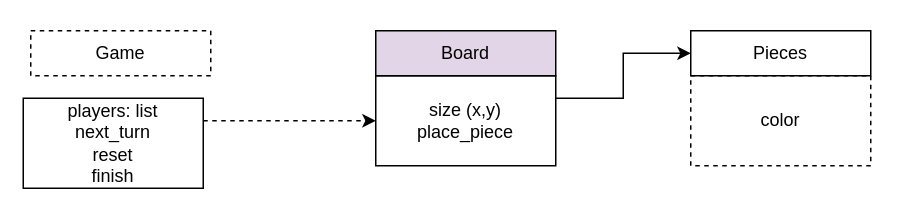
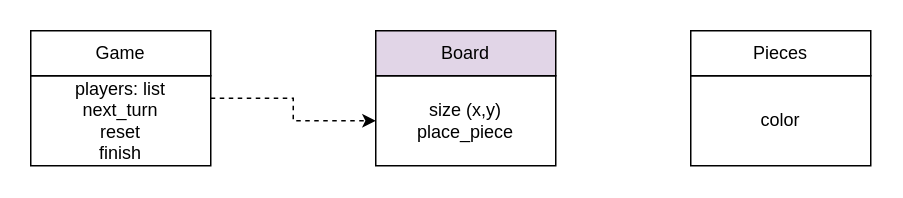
(121, 53) -> (121, 53)
(623, 81) -> none
(781, 121) -> (781, 121)
(113, 143) -> (121, 121)
